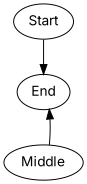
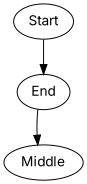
(50, 132) -> (37, 122)
